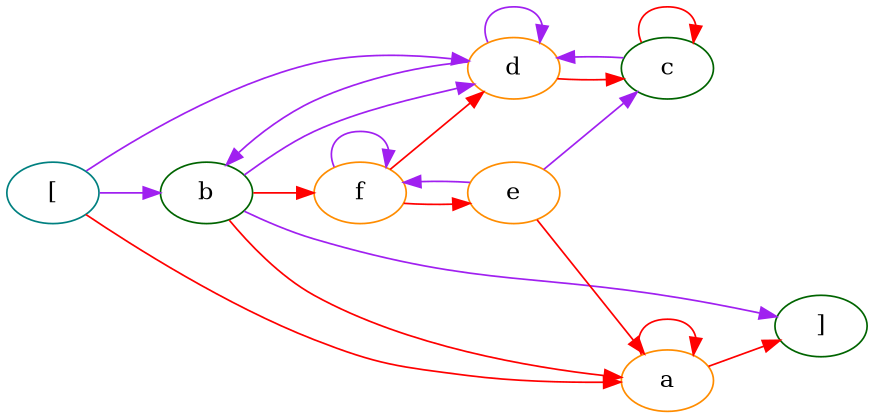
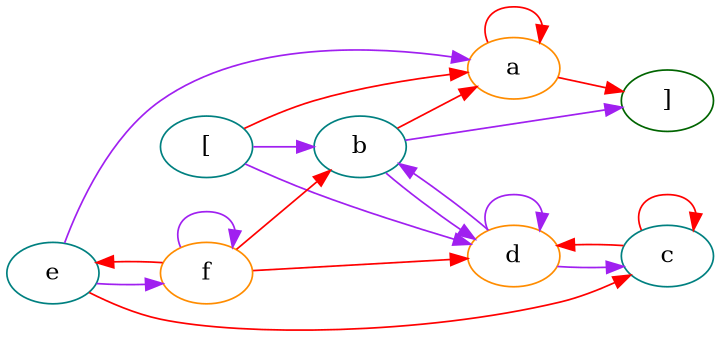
(599, 57) -> (599, 245)
(667, 68) -> (667, 256)
(582, 80) -> (582, 267)
(584, 136) -> (352, 329)
(207, 193) -> (360, 147)
(275, 193) -> (277, 216)
(514, 193) -> (53, 273)
(580, 274) -> (217, 72)
